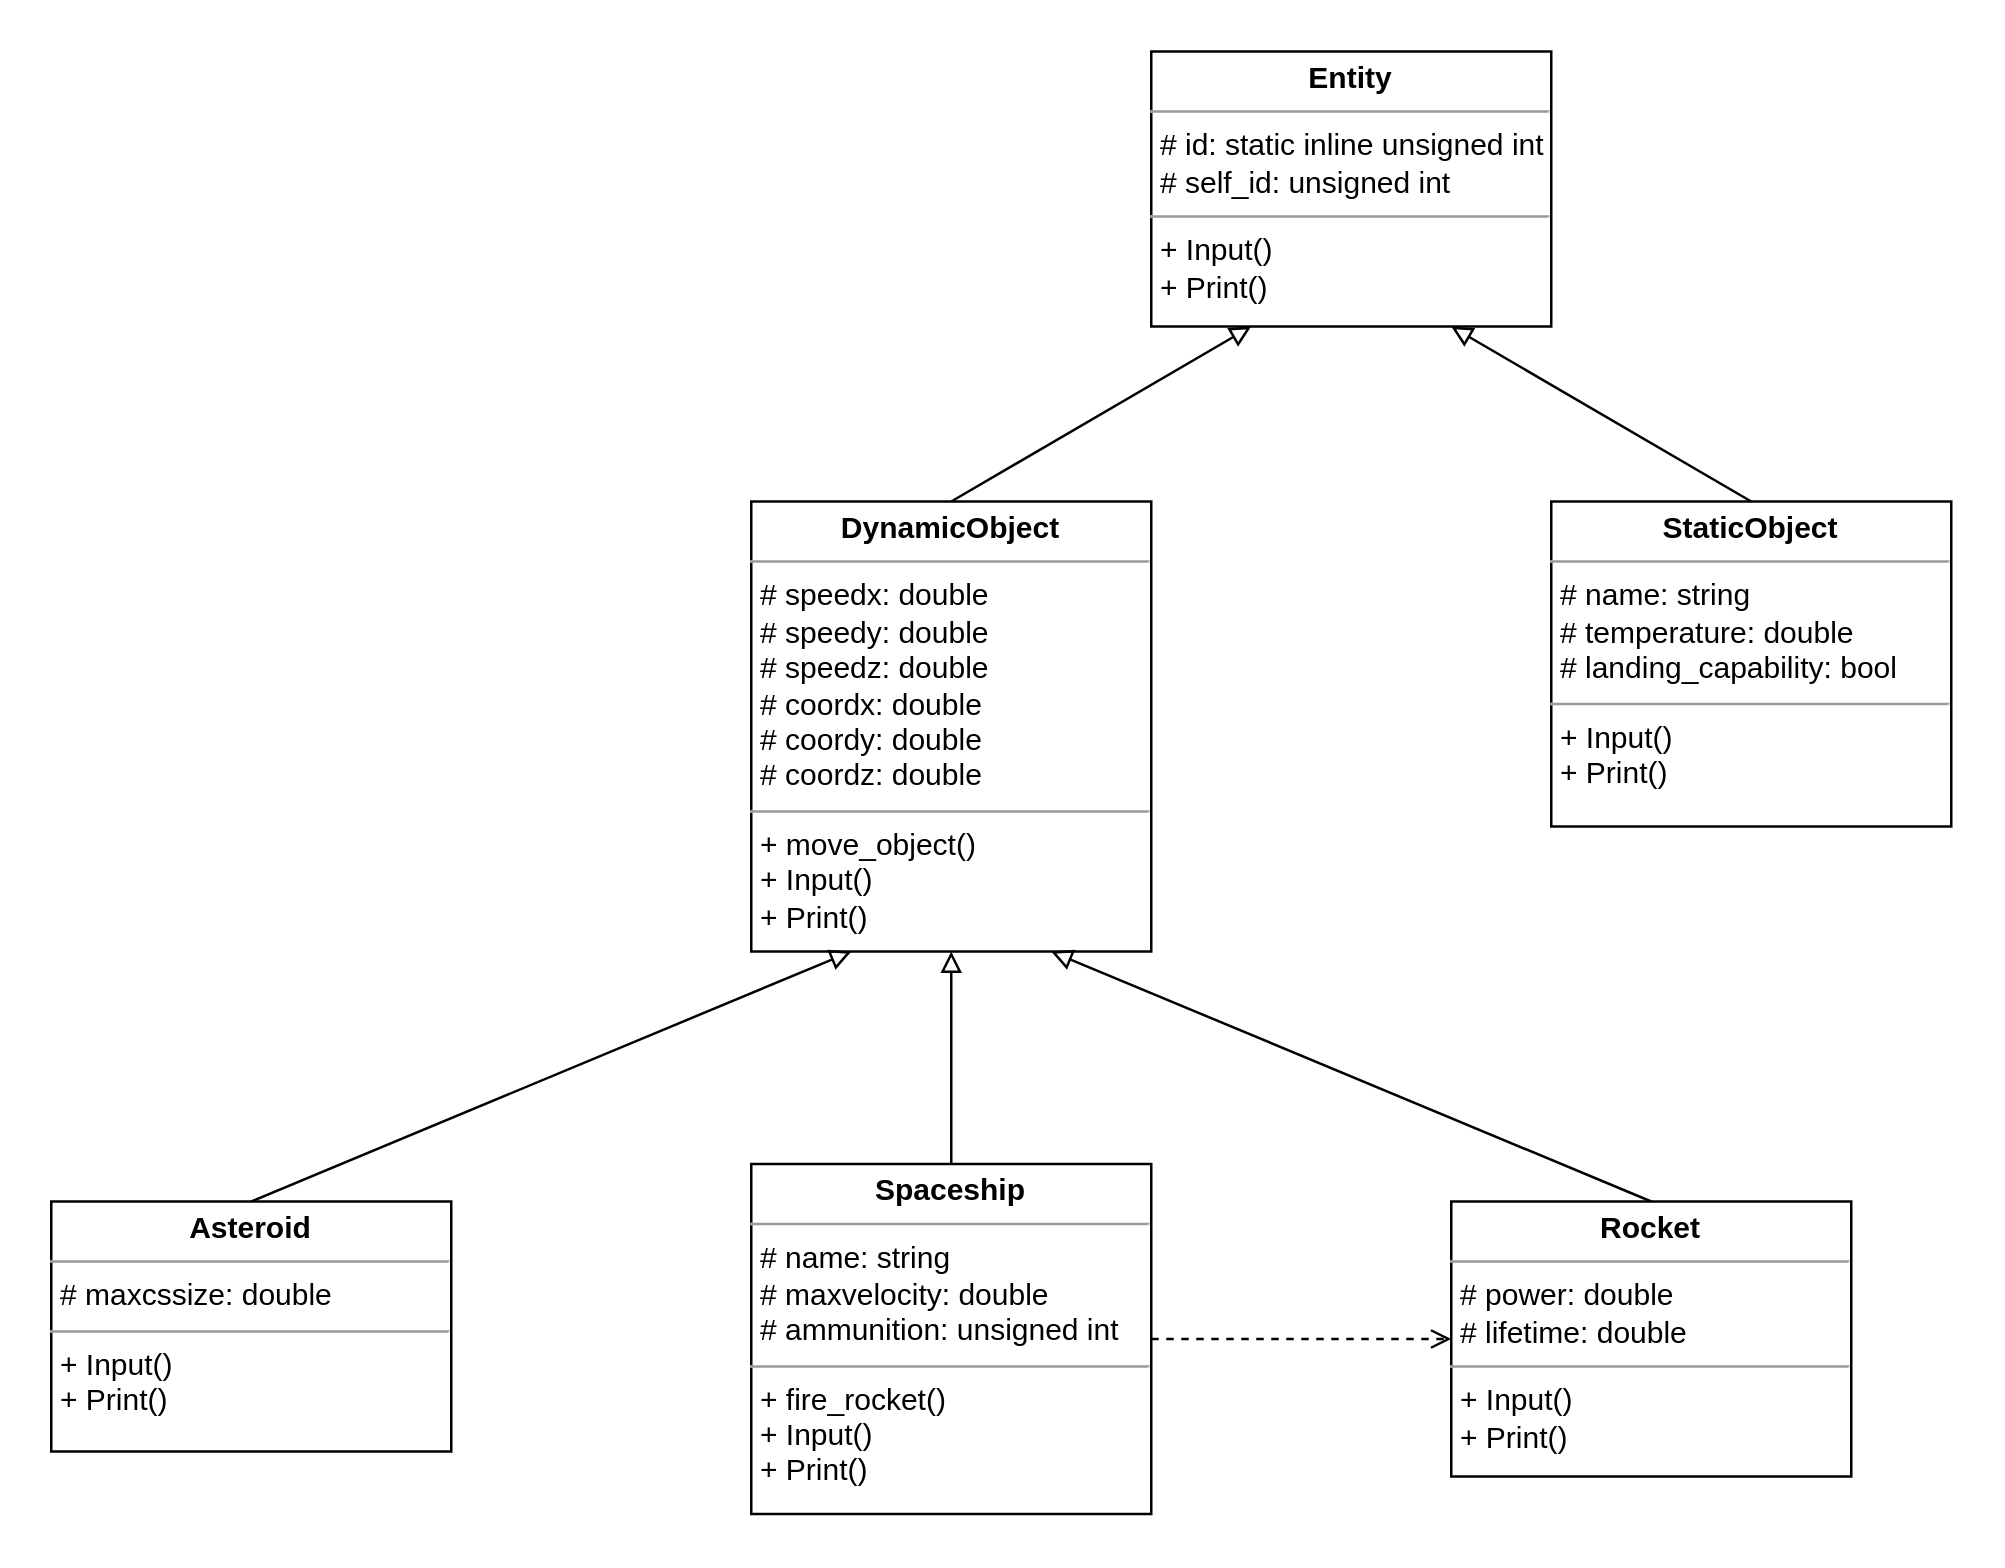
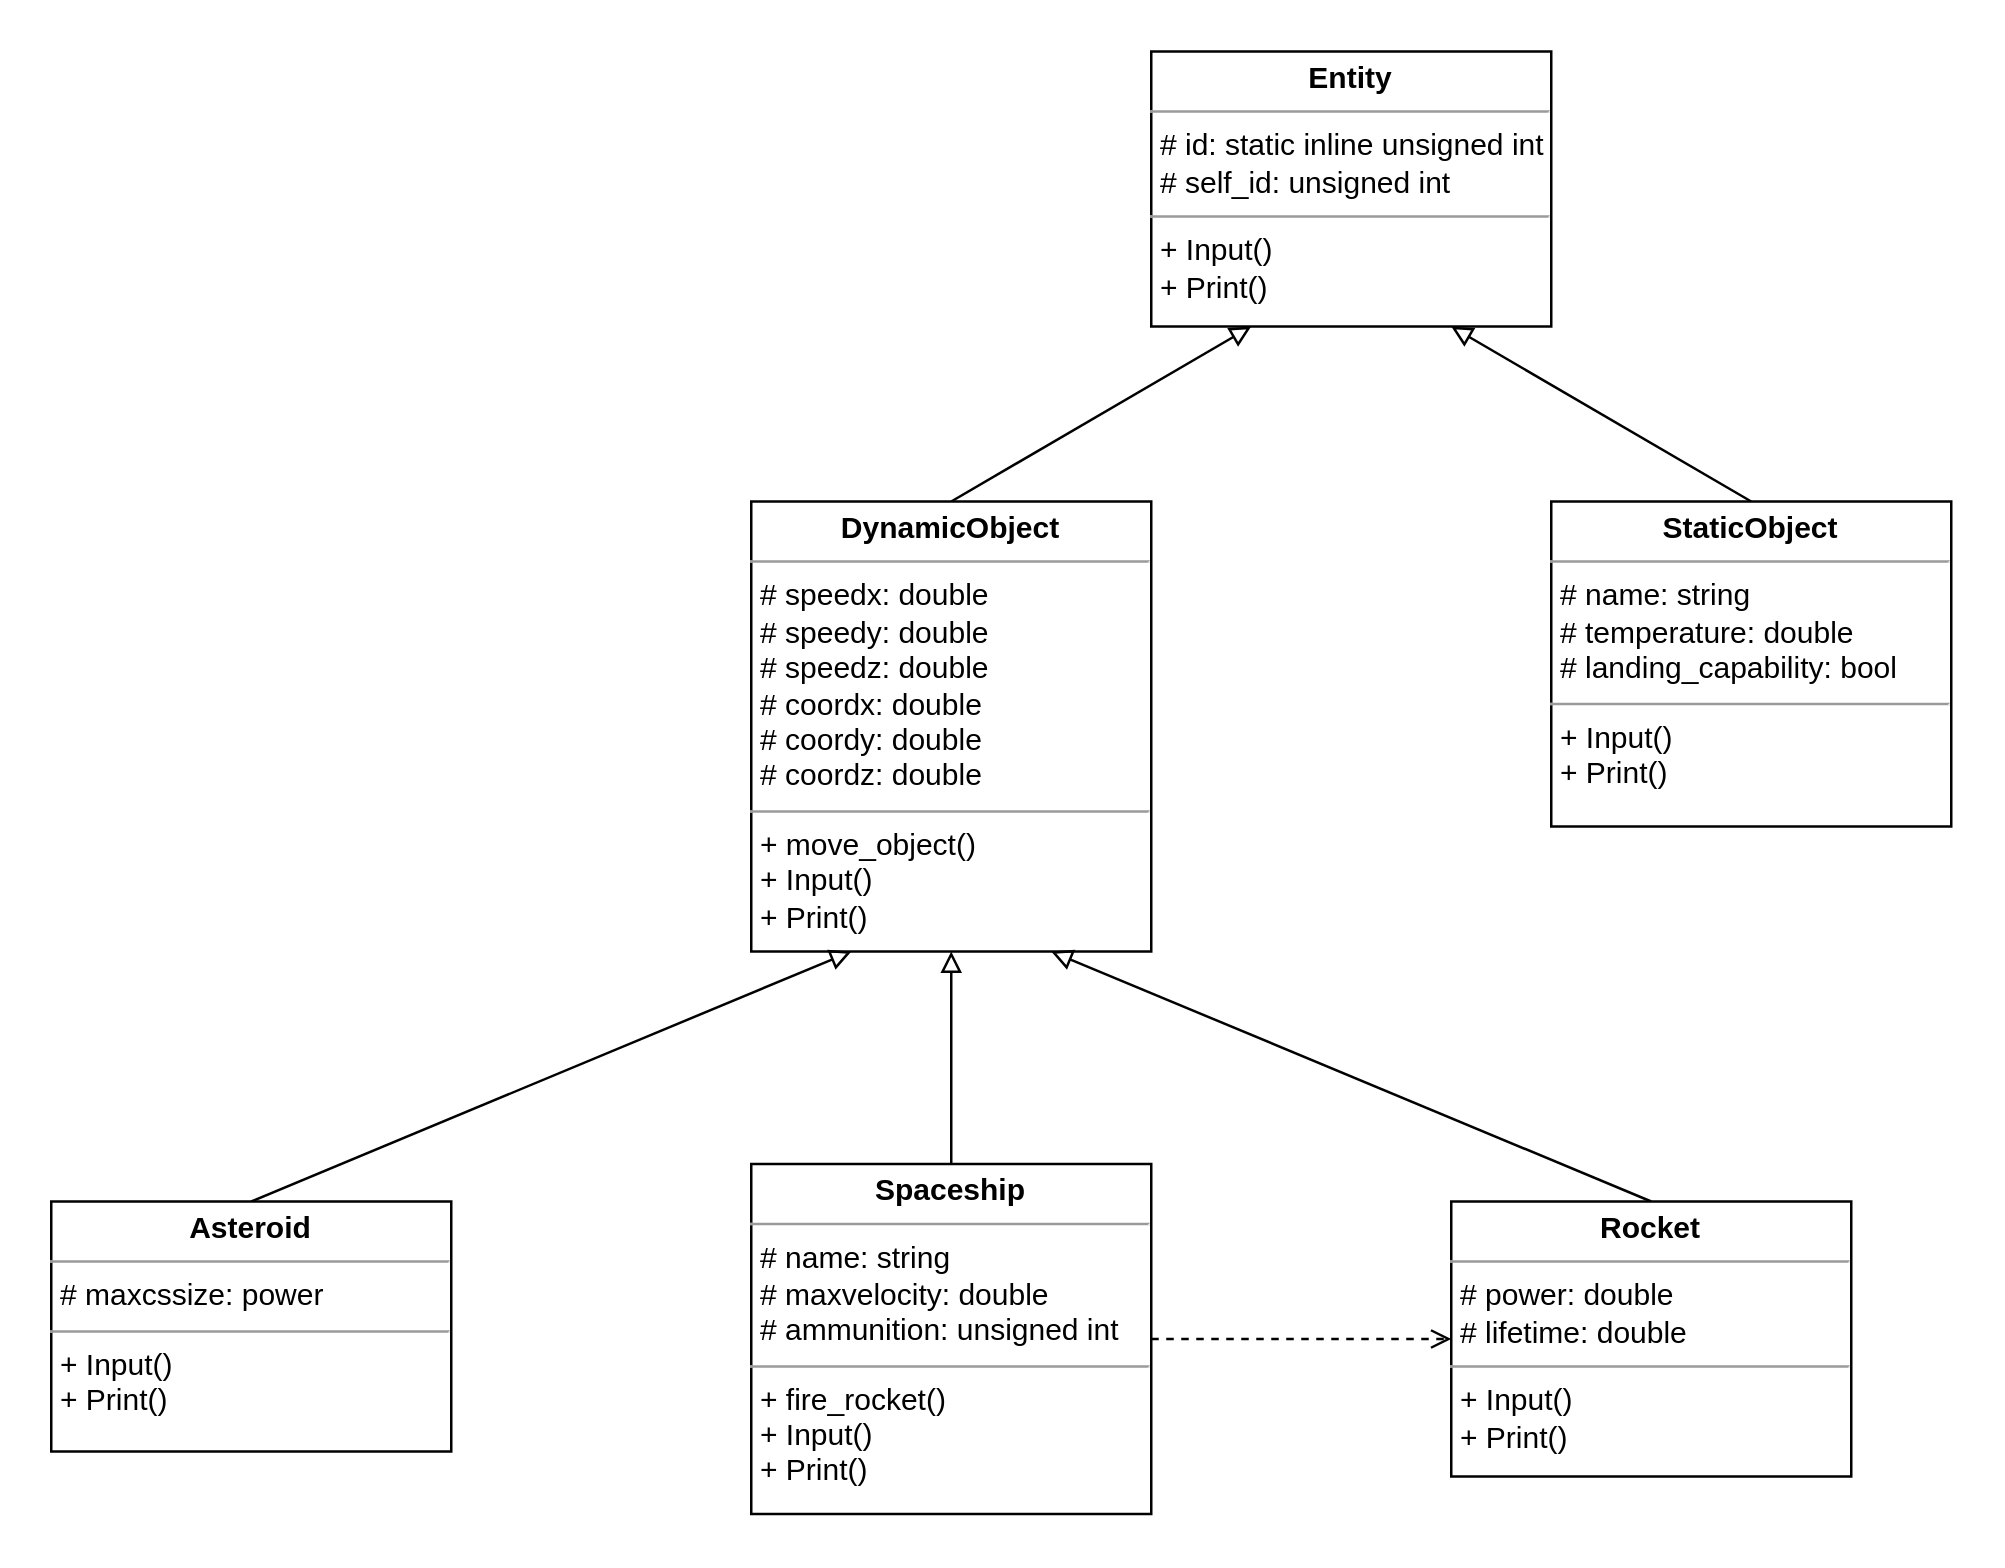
(191, 1273) -> (187, 1273)
